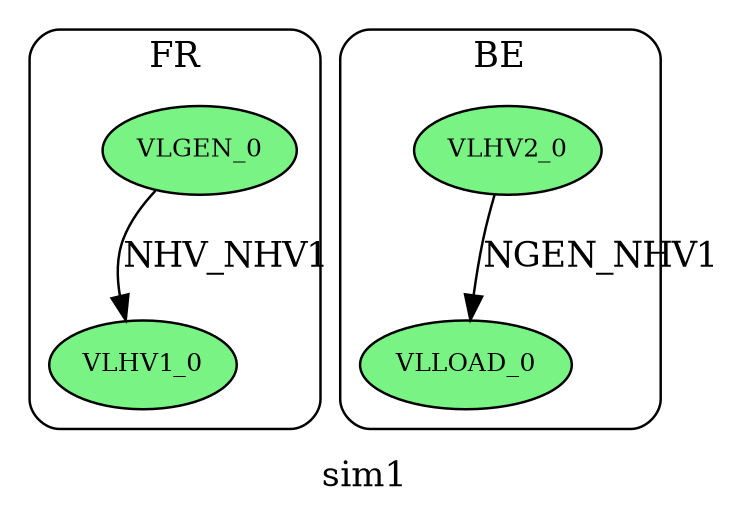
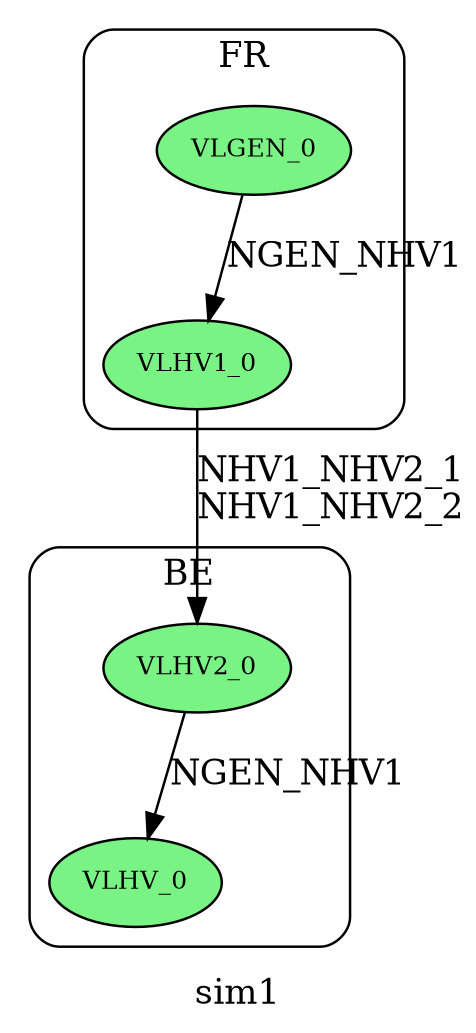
(227, 258) -> (345, 258)
(466, 365) -> (136, 883)
none -> (197, 504)
